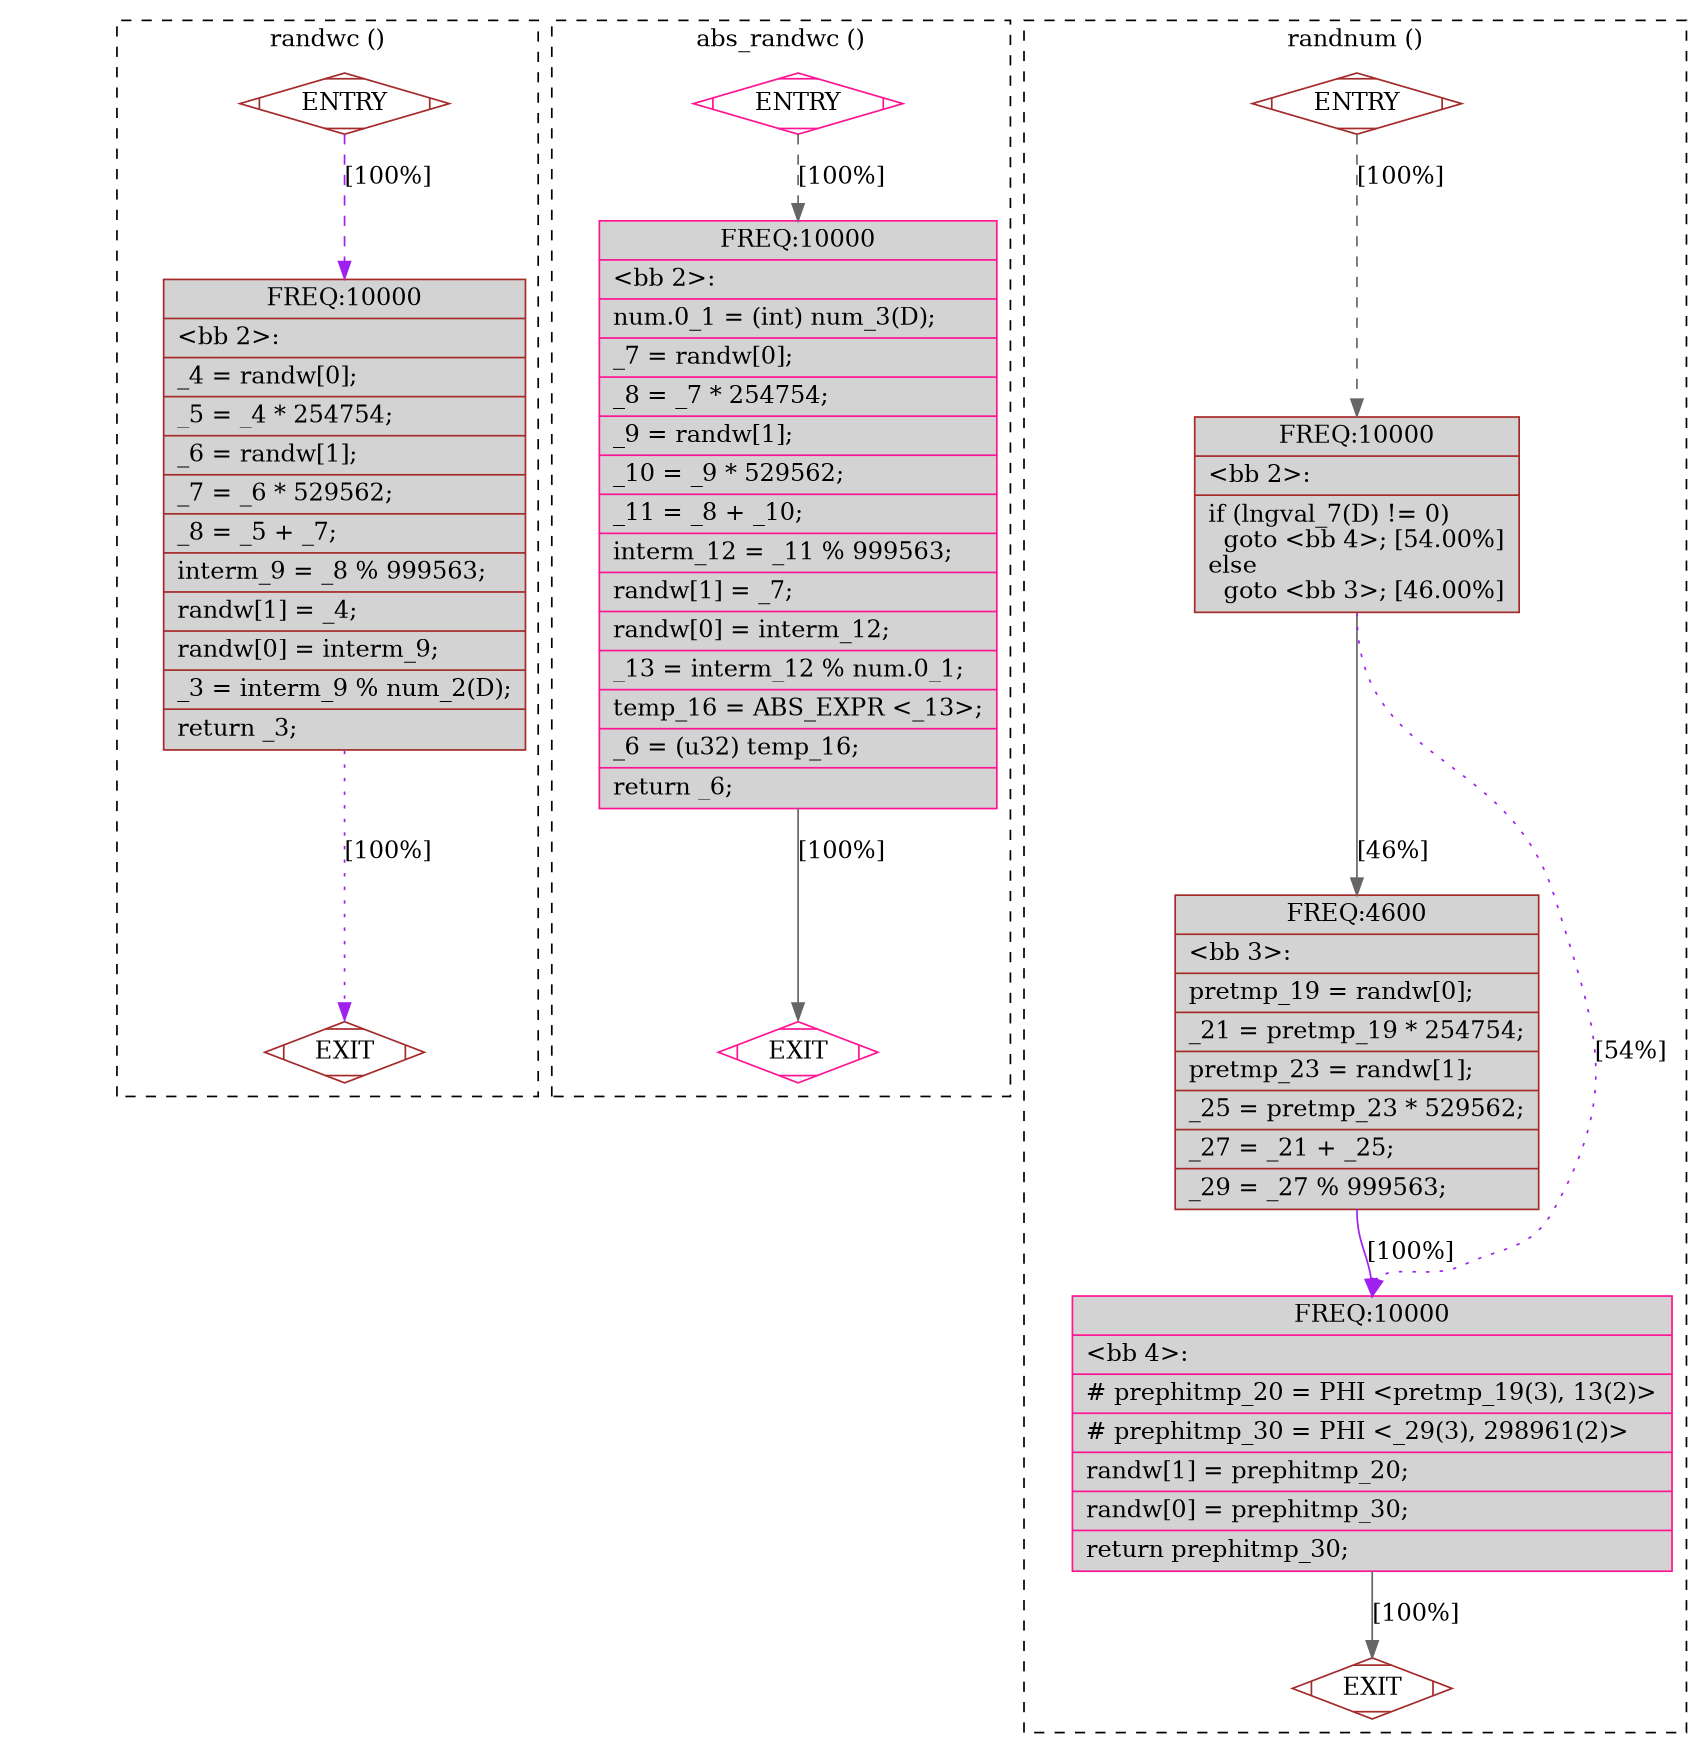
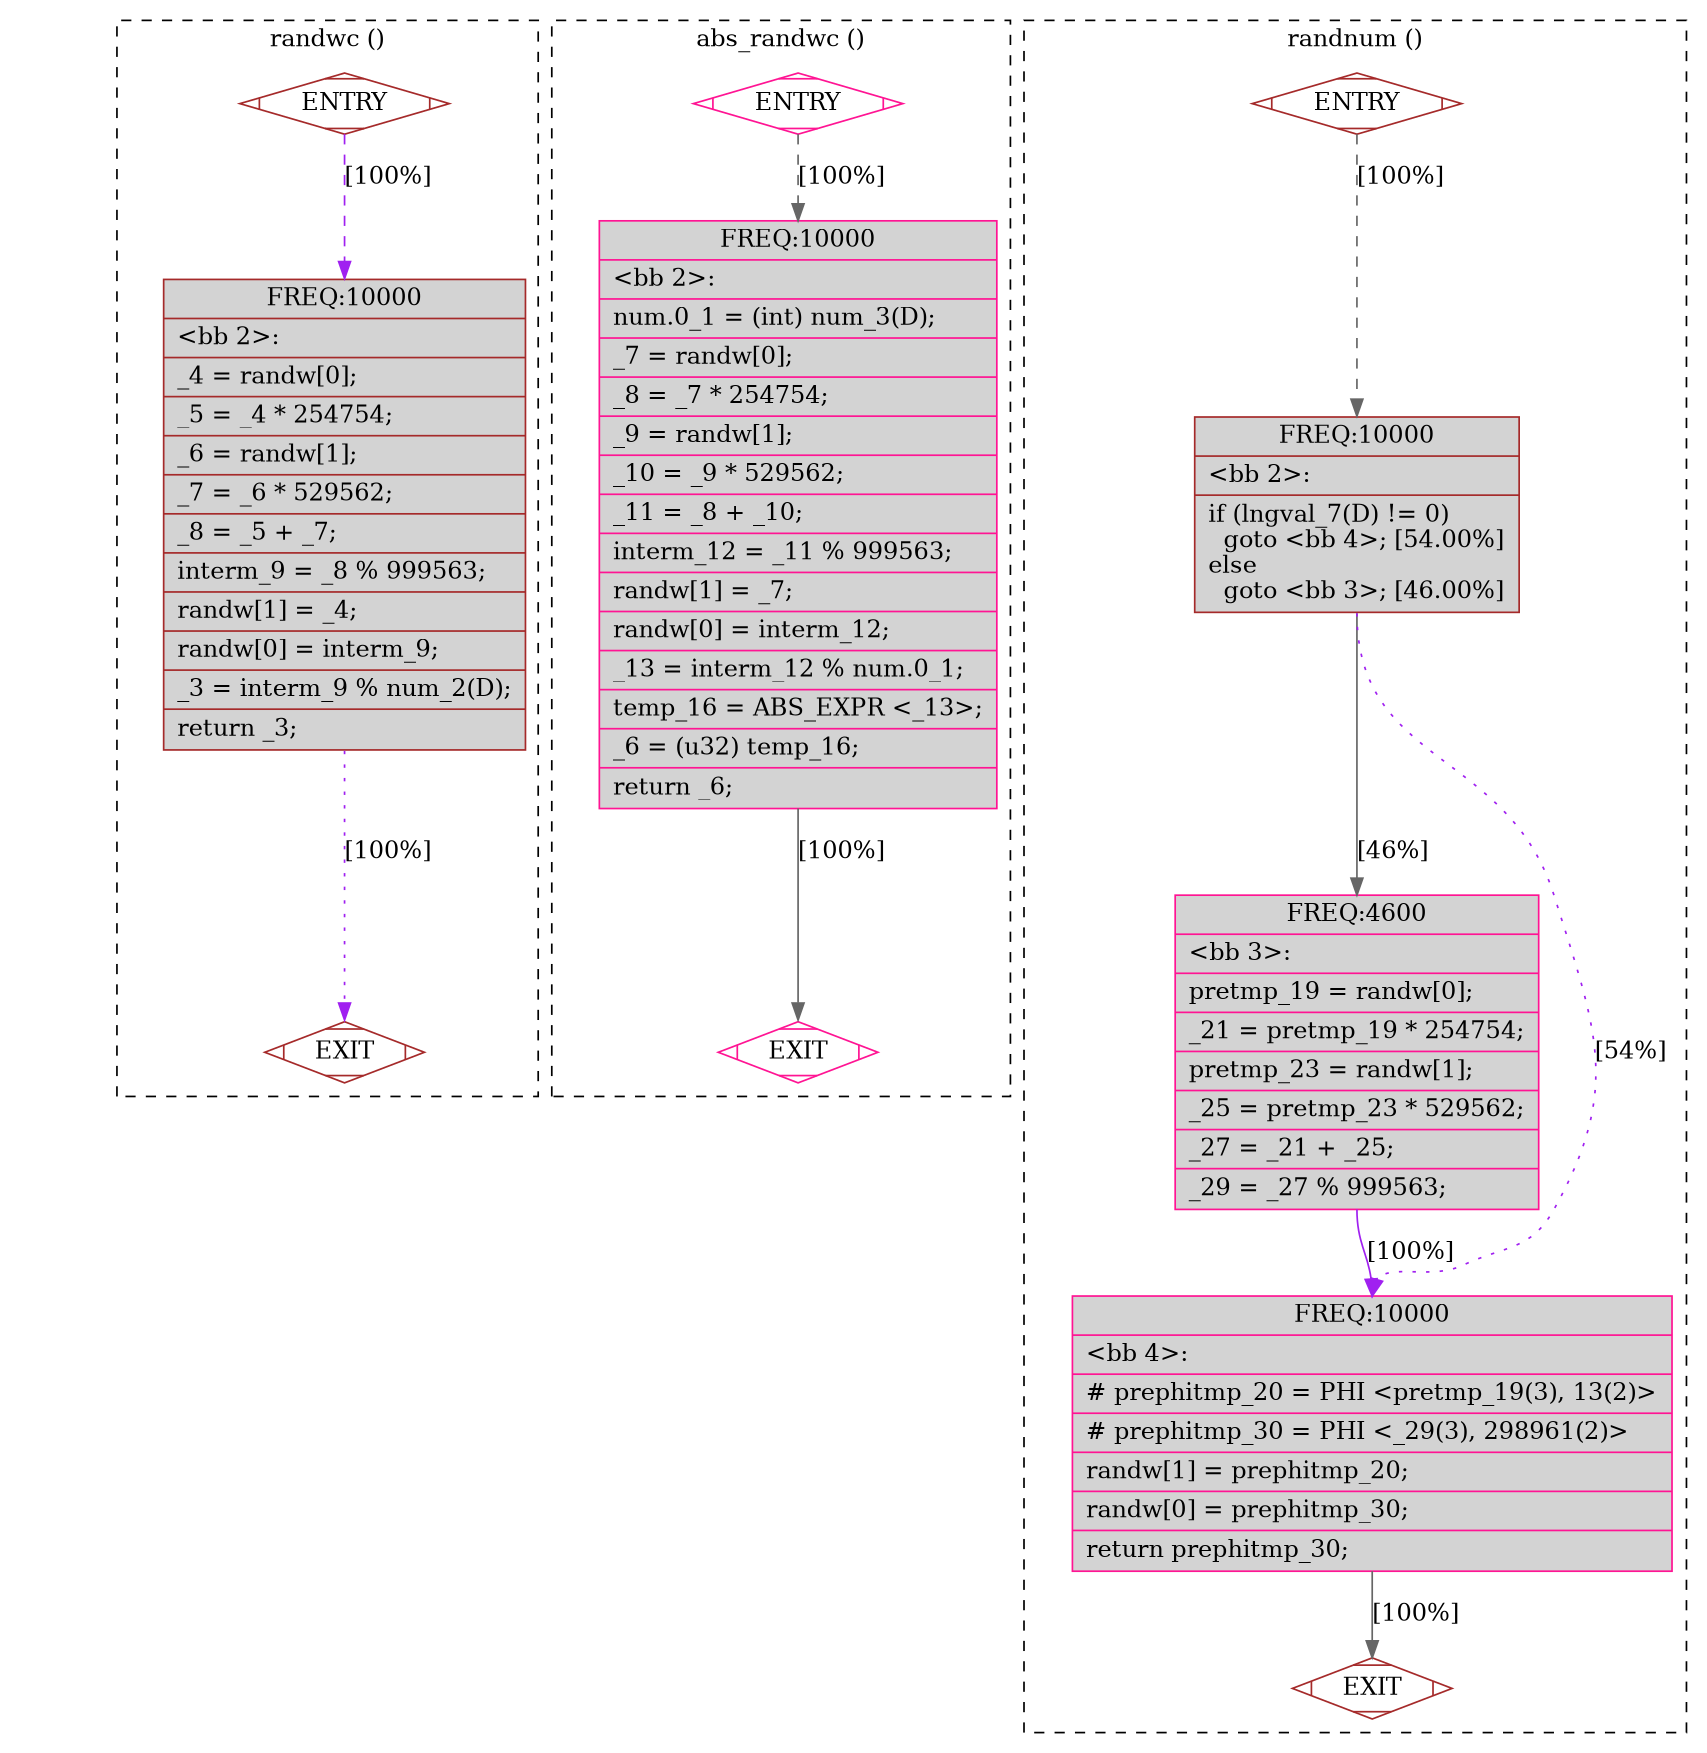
(1357, 1052) -> (1357, 1052)
